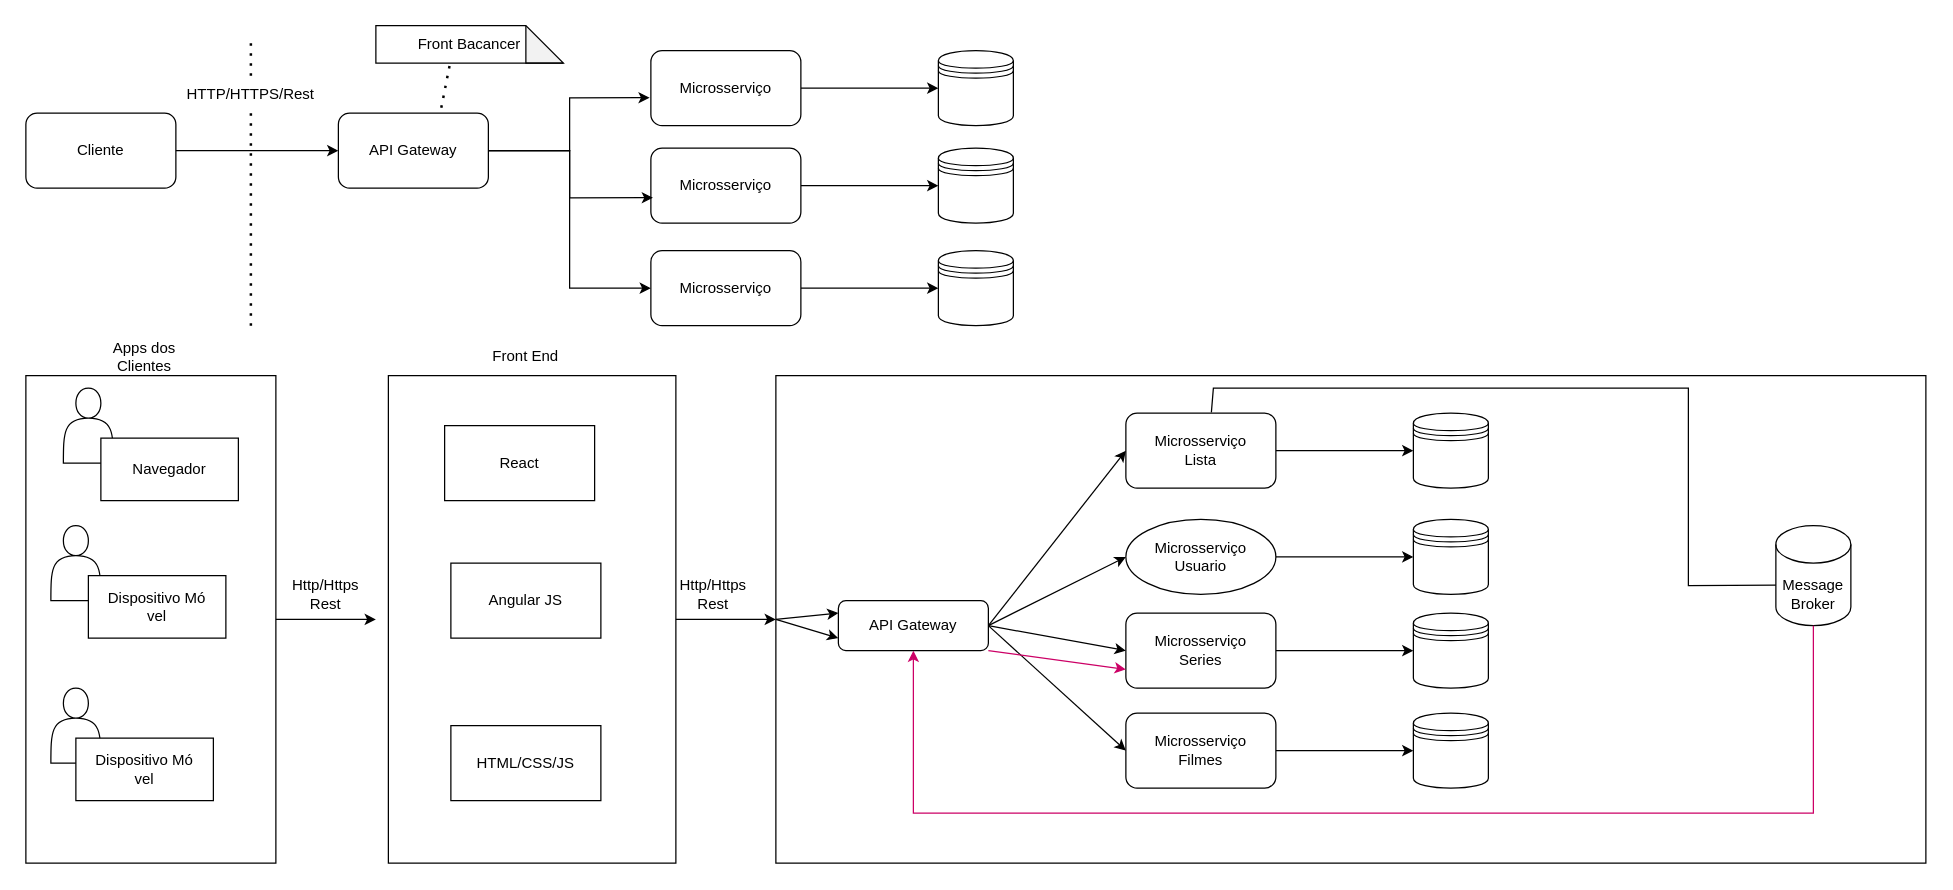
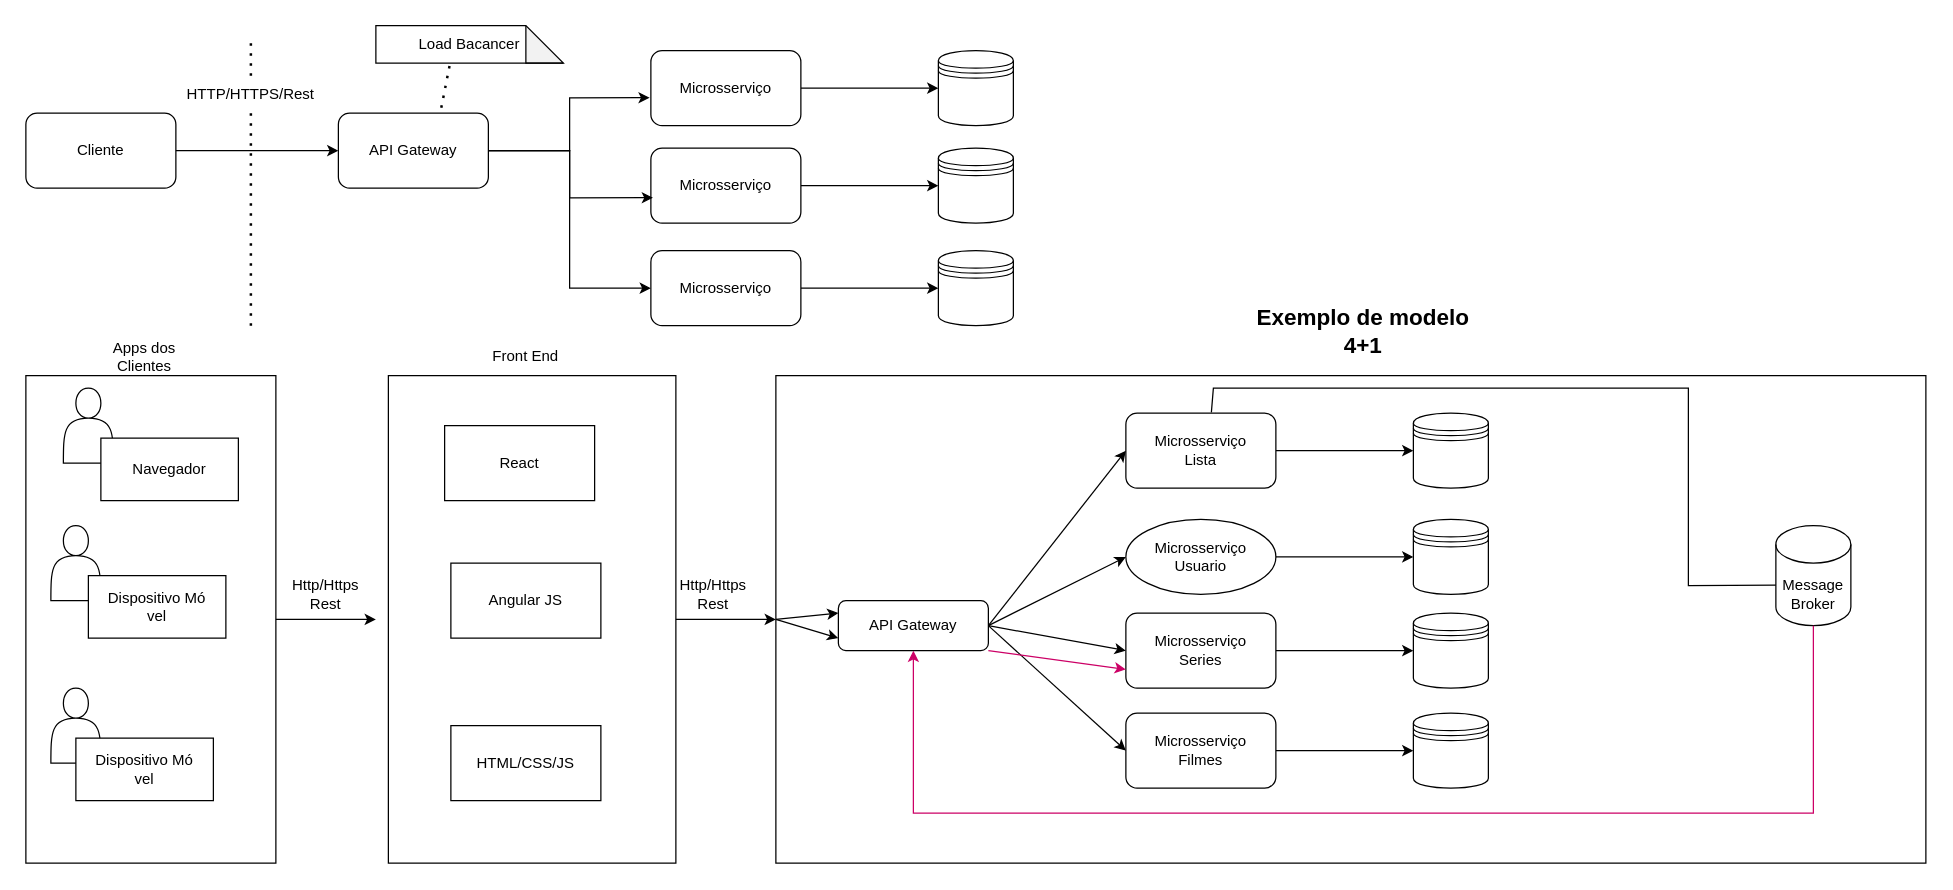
(469, 44) -> (469, 44)
none -> (1363, 332)
